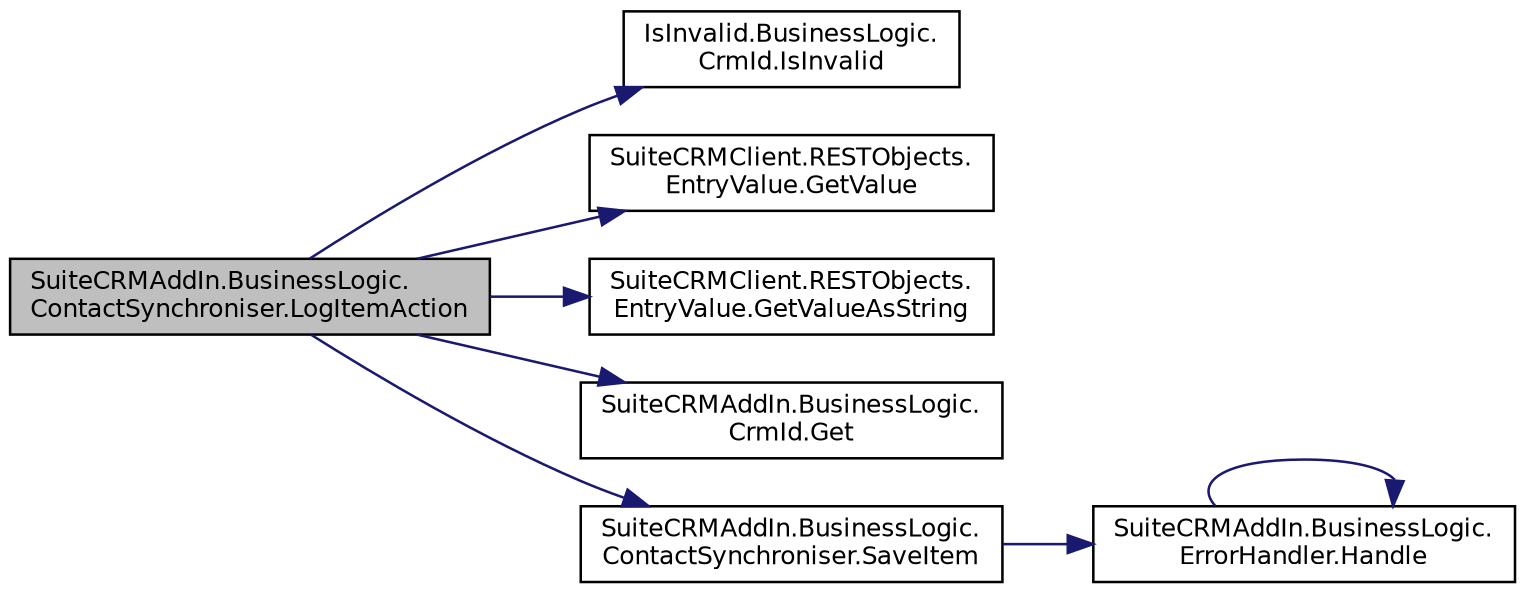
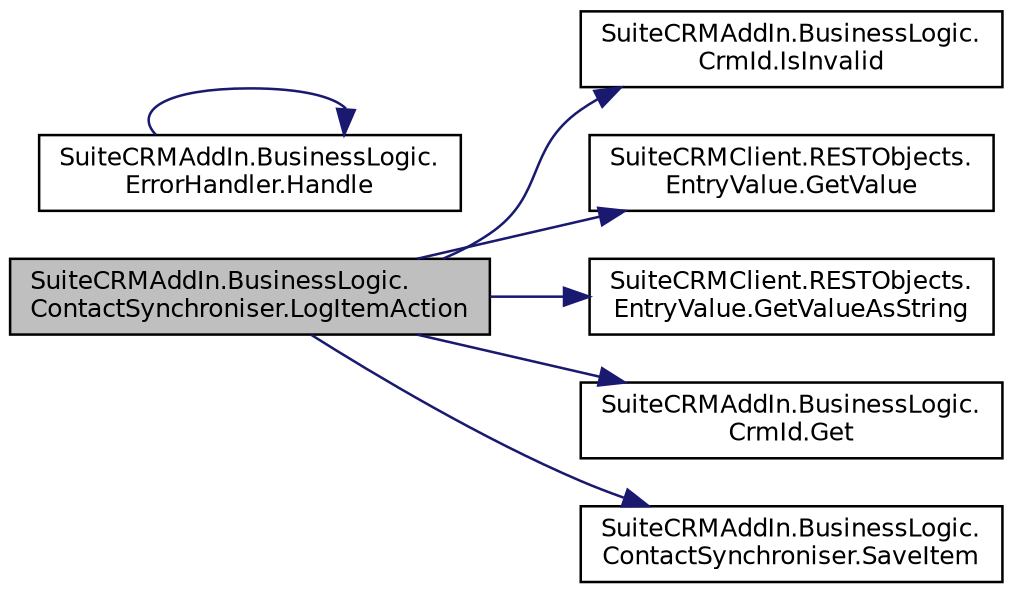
(792, 49) -> (792, 49)
(1035, 544) -> none
